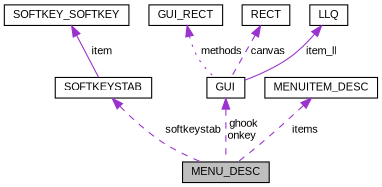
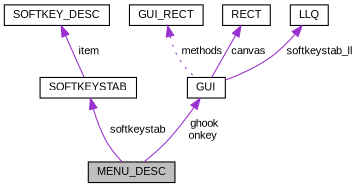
(67, 15) -> (57, 15)
(320, 51) -> (318, 51)
(243, 56) -> (224, 56)
(321, 88) -> none
(226, 136) -> (171, 137)
(157, 139) -> (104, 137)
